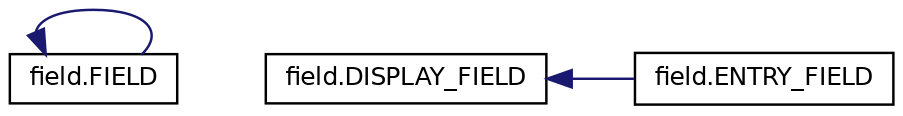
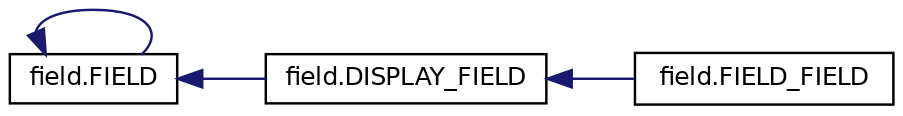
none -> (234, 79)
(764, 79) -> (764, 79)
